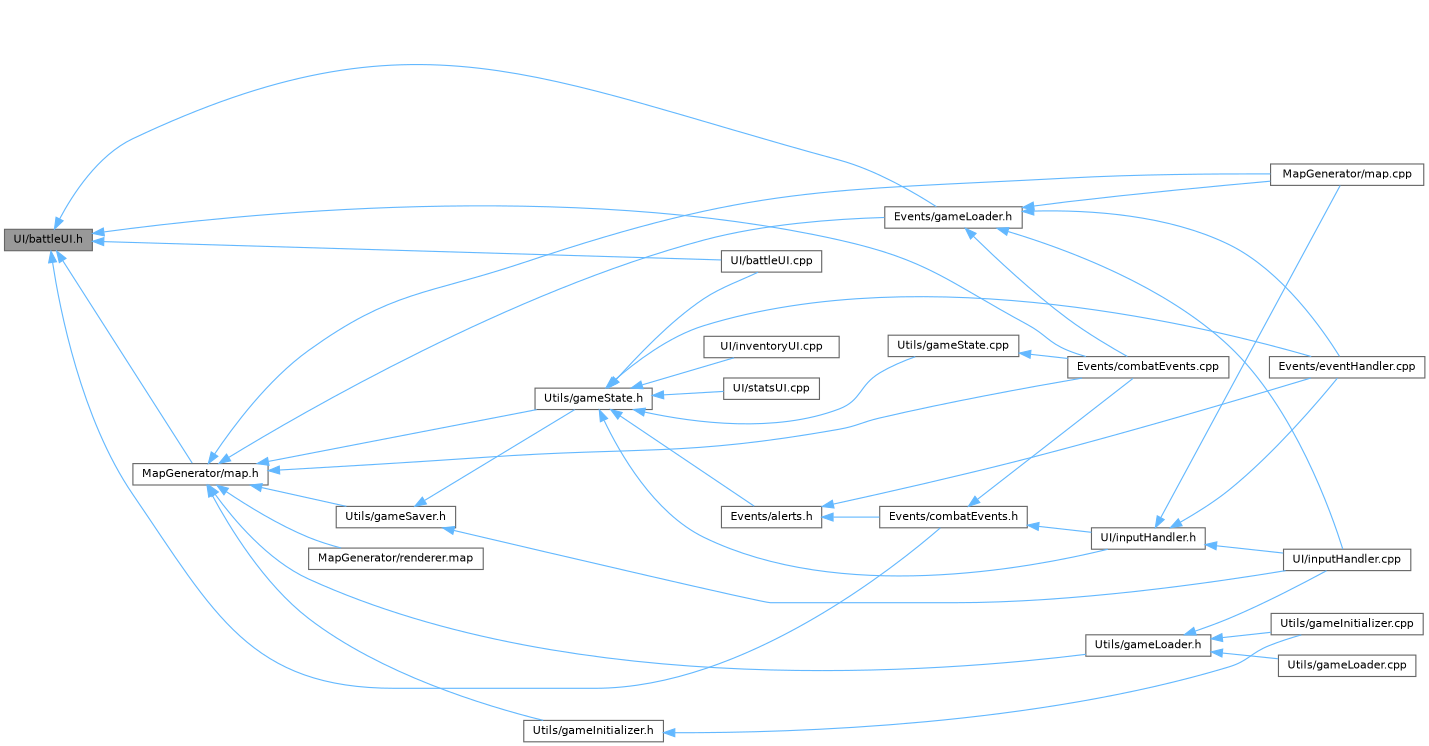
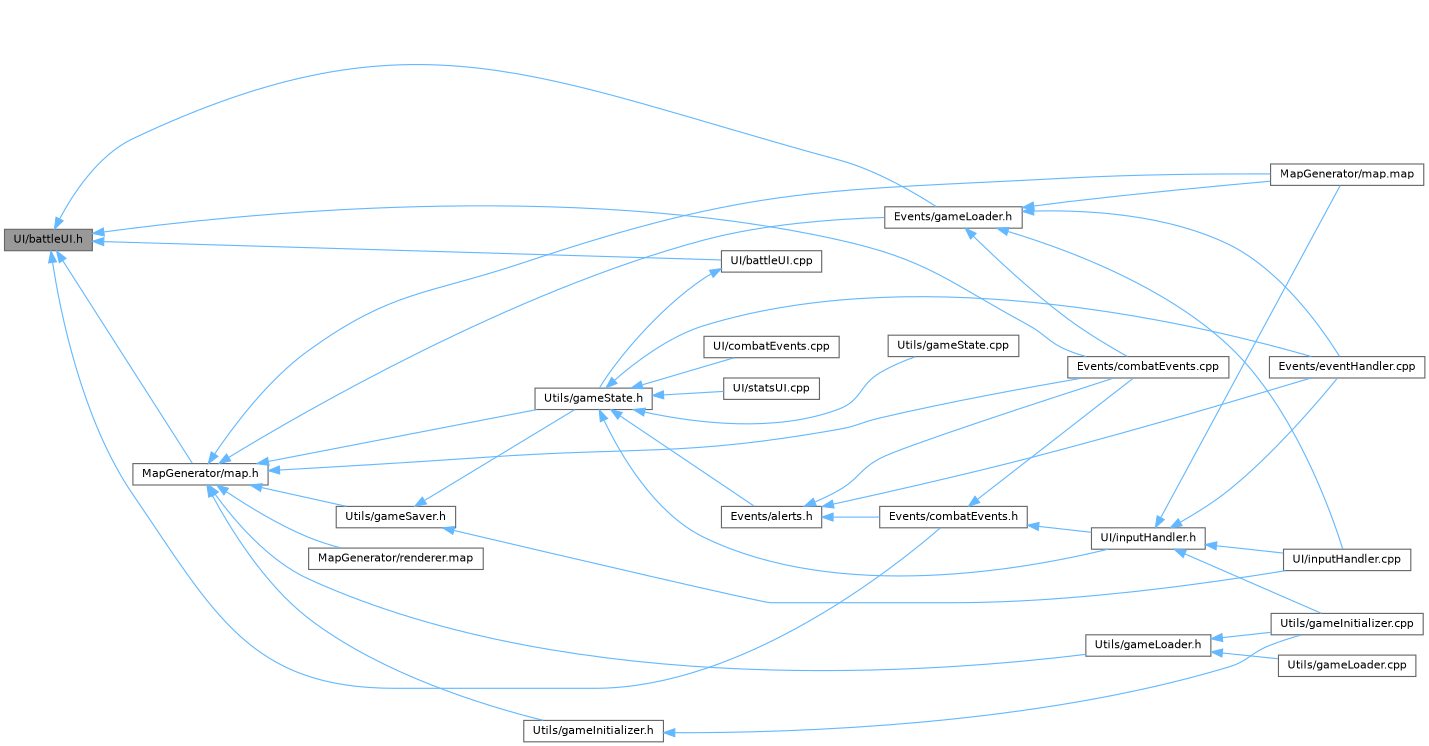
(1347, 175) -> (1347, 175)
(680, 316) -> (650, 325)
(772, 347) -> (772, 347)
(1049, 356) -> (959, 429)
none -> (1253, 584)
(1262, 604) -> none
